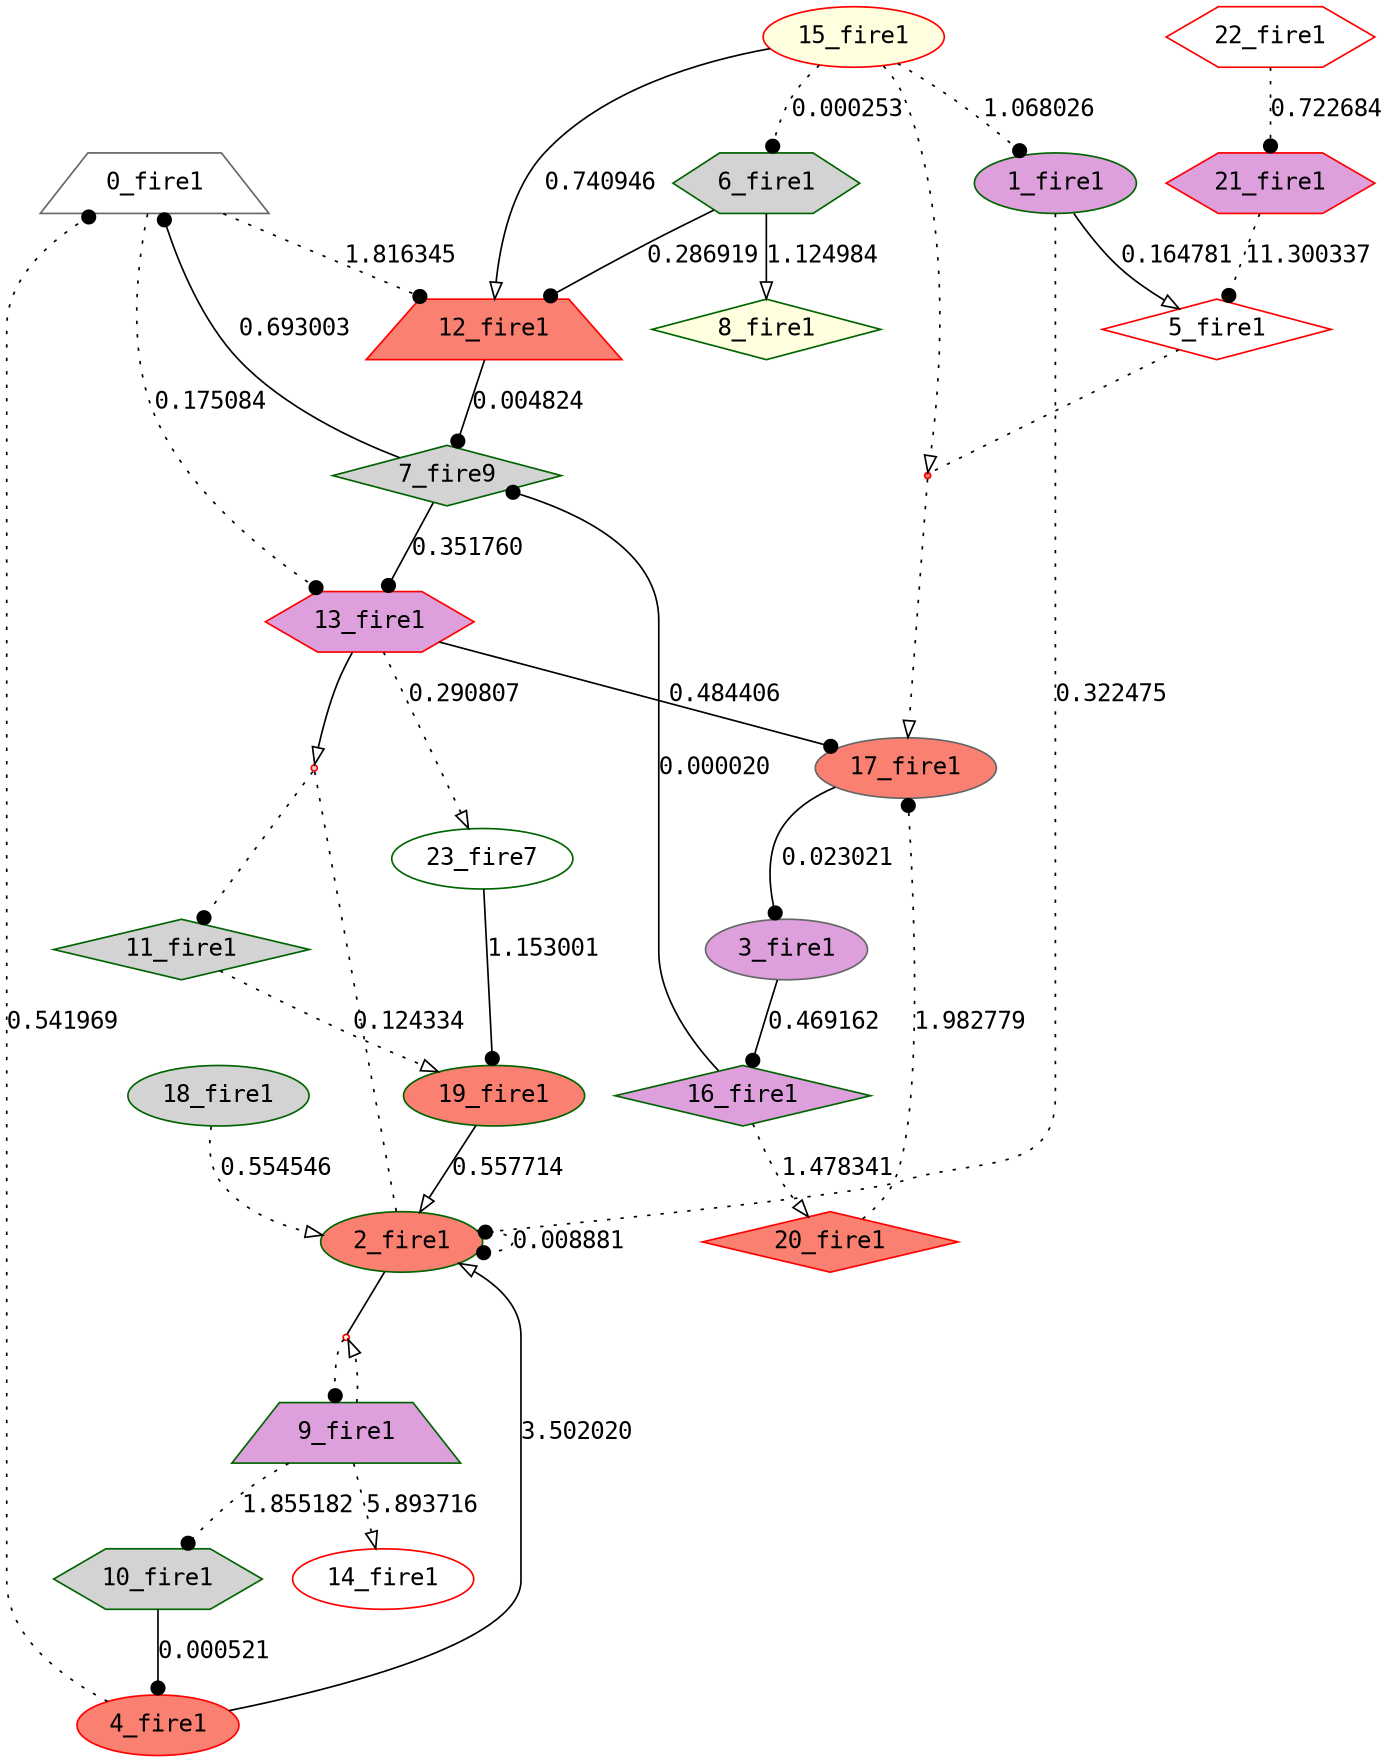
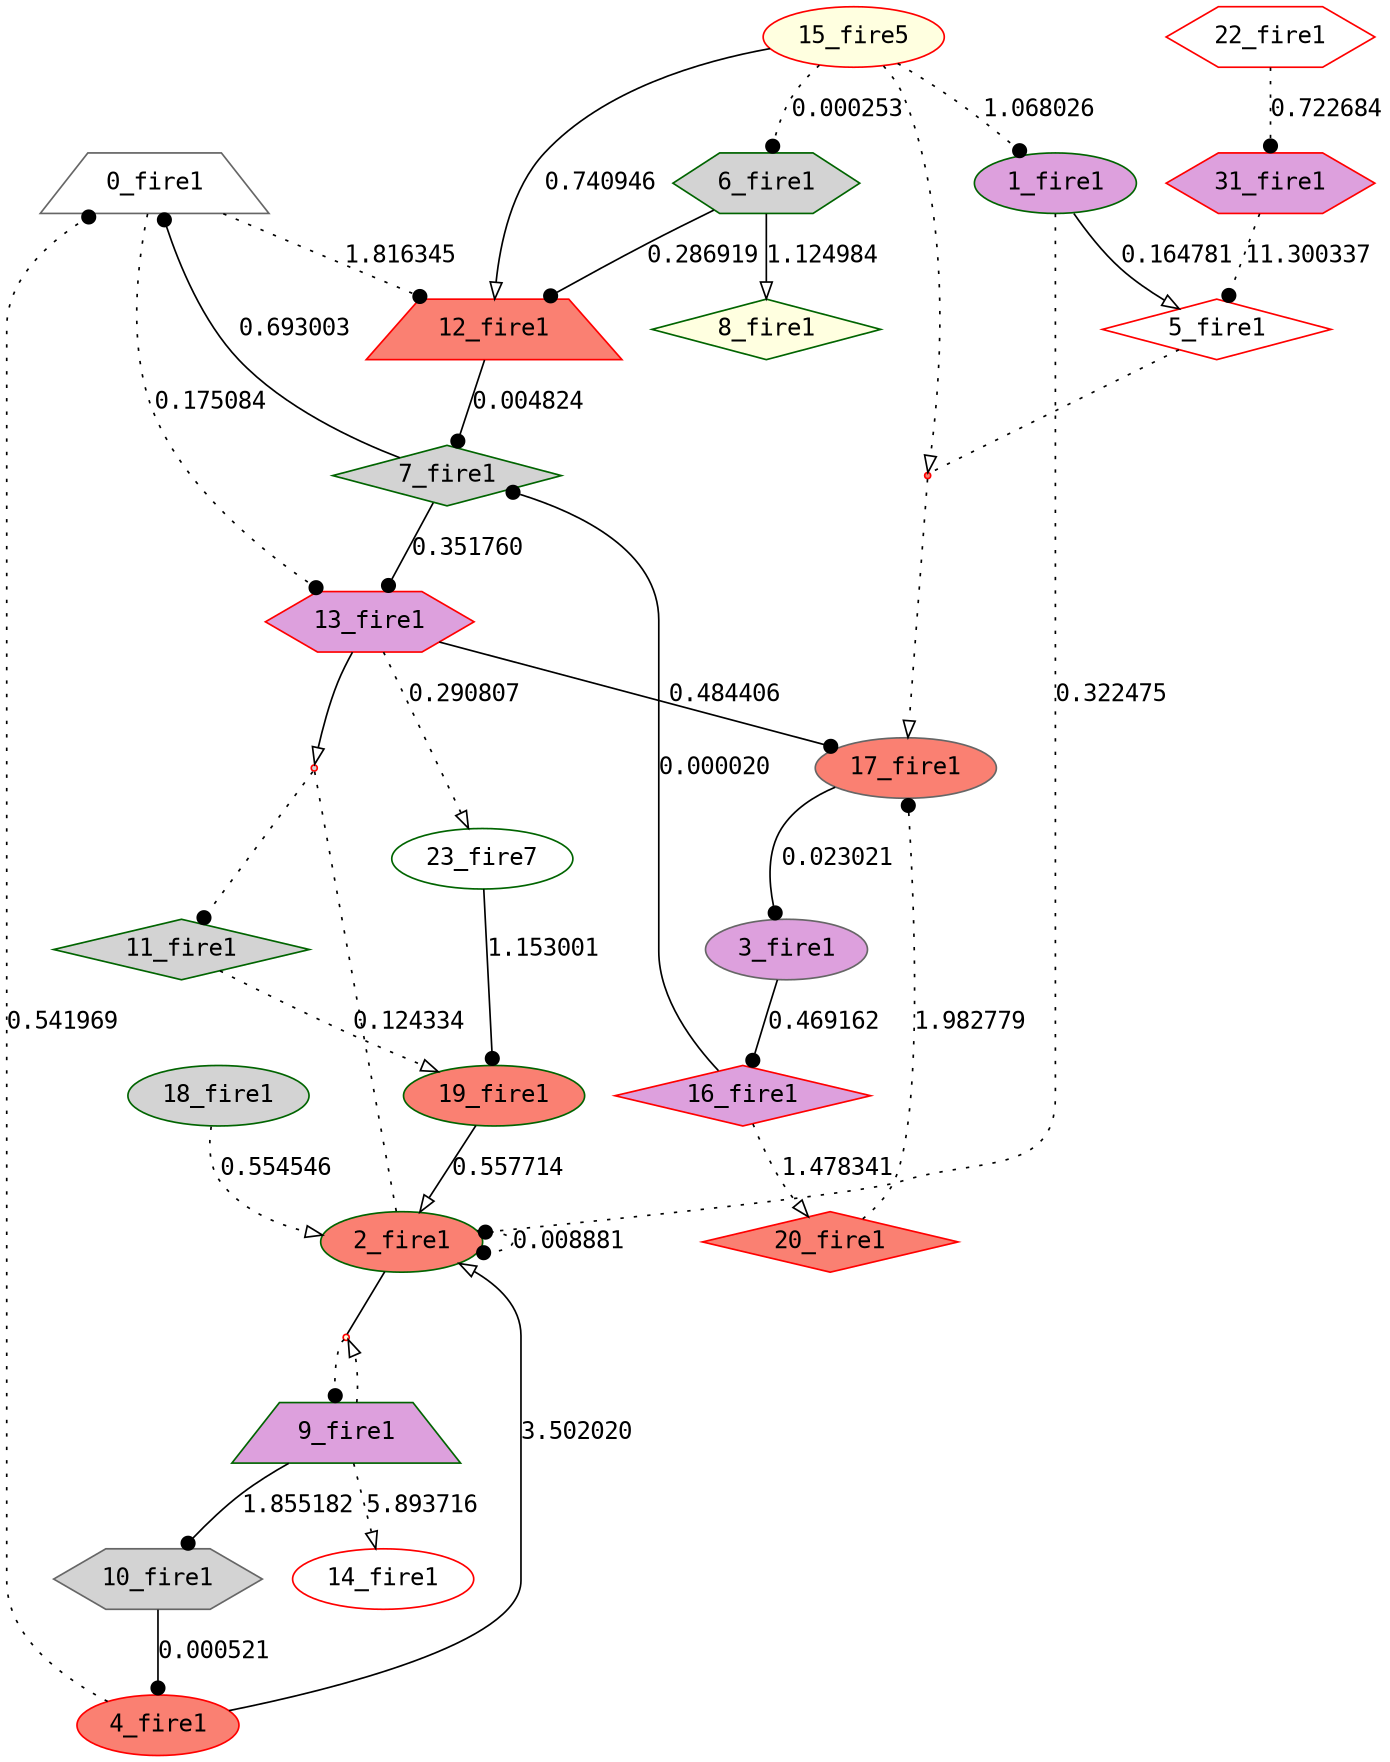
(854, 37) -> (854, 37)
(1270, 183) -> (1270, 183)
(447, 476) -> (447, 476)
(743, 1096) -> (743, 1096)
(238, 1497) -> (238, 1497)
(158, 1579) -> (158, 1579)
